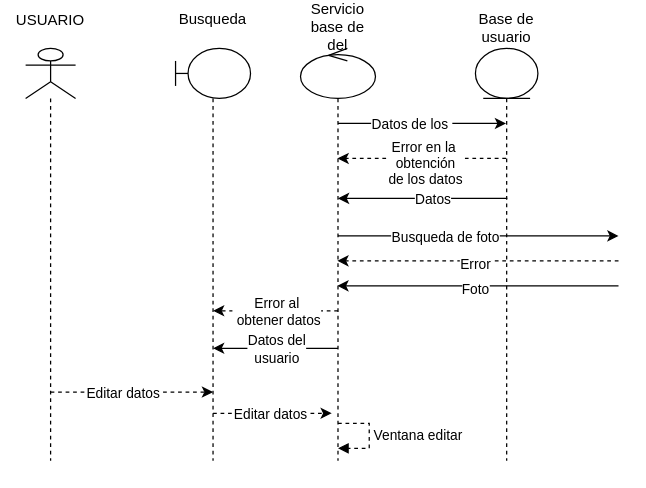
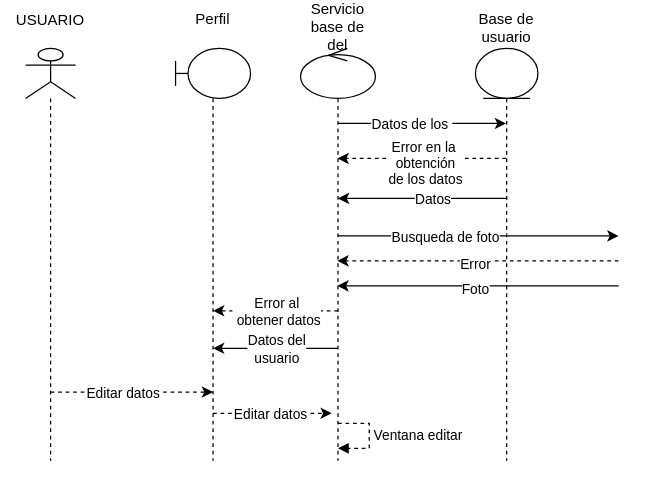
(213, 20) -> (213, 20)
